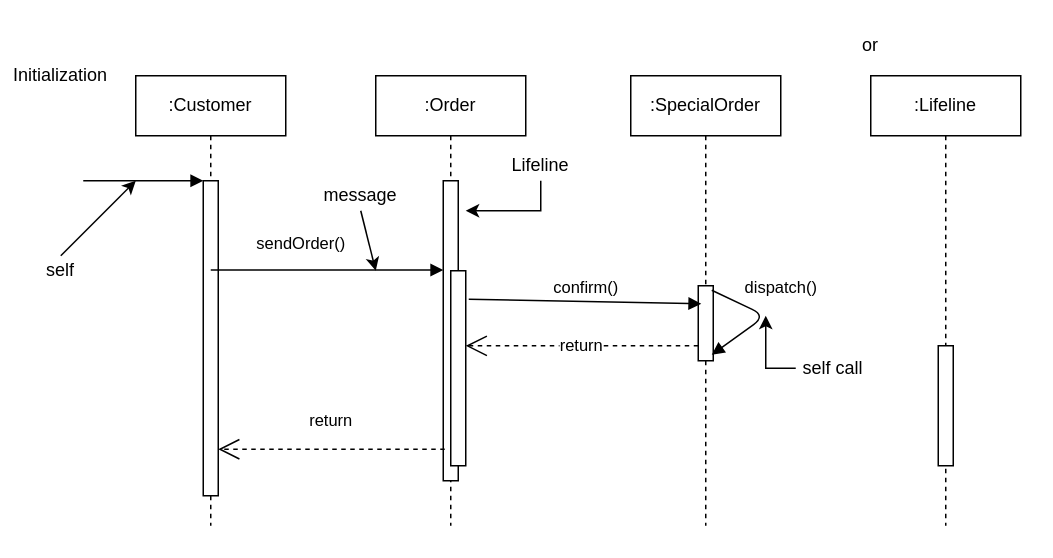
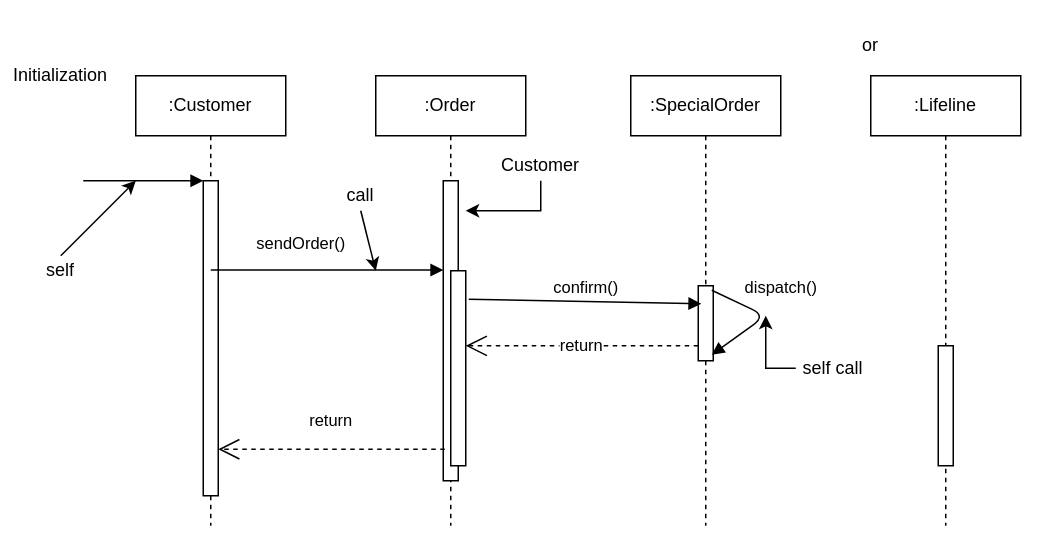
(541, 166) -> (541, 166)
(361, 196) -> (361, 196)
